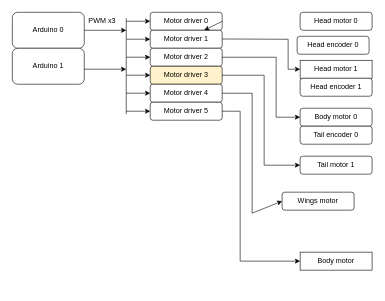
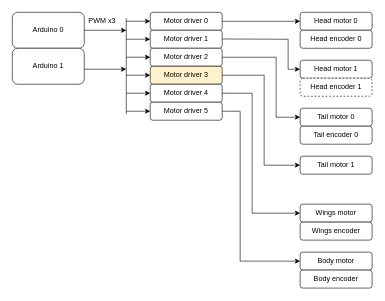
(215, 25) -> (294, 21)
(333, 45) -> (336, 39)
(336, 69) -> (336, 69)
(336, 87) -> (336, 87)
(336, 117) -> (336, 117)
(318, 201) -> (336, 213)
none -> (336, 231)
(336, 261) -> (336, 261)
none -> (336, 279)
